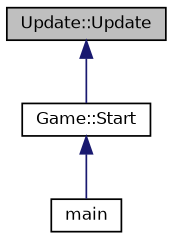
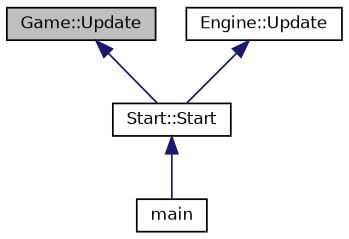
(86, 24) -> (81, 24)
none -> (264, 24)
(86, 120) -> (172, 120)
